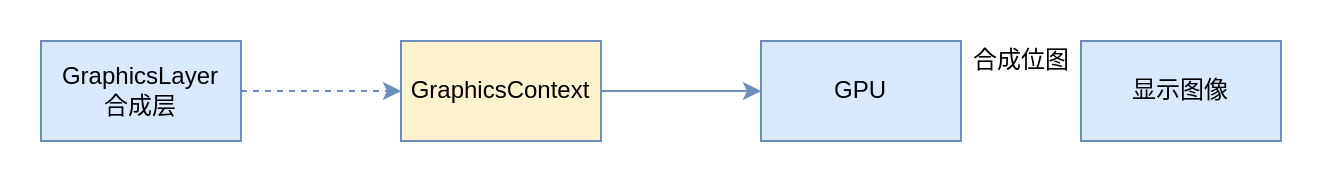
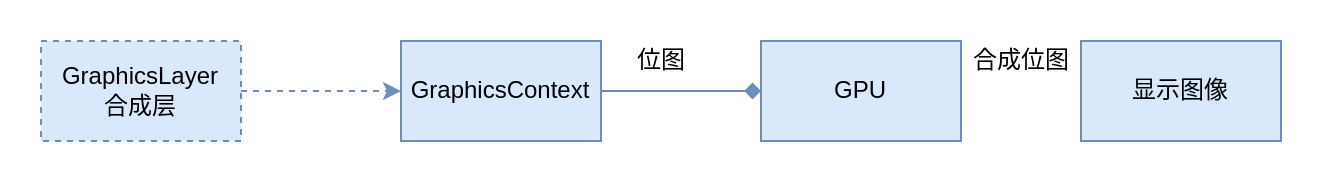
none -> (661, 61)
(141, 91) -> (141, 91)
(501, 91) -> (501, 91)
(745, 91) -> (744, 91)
